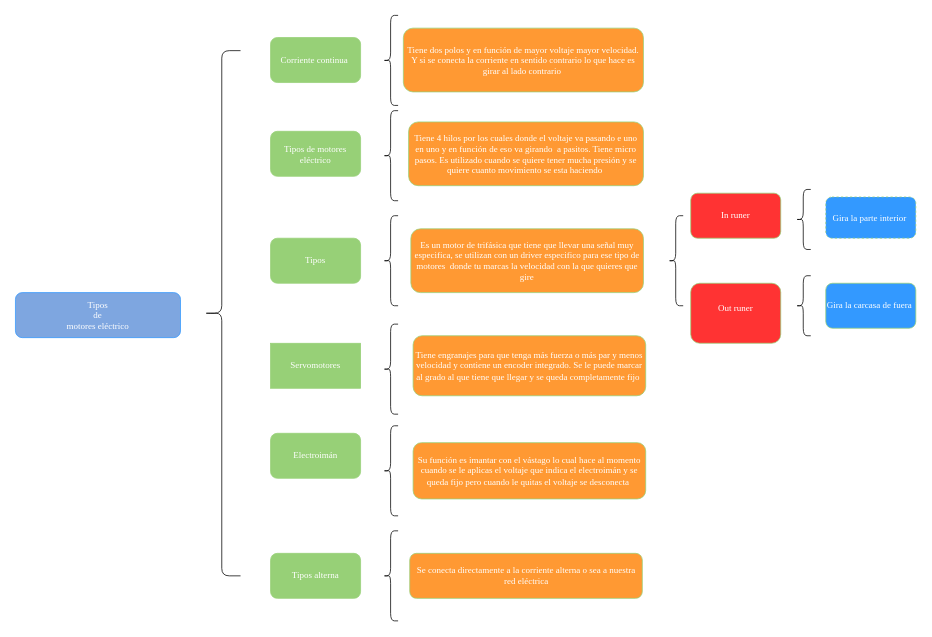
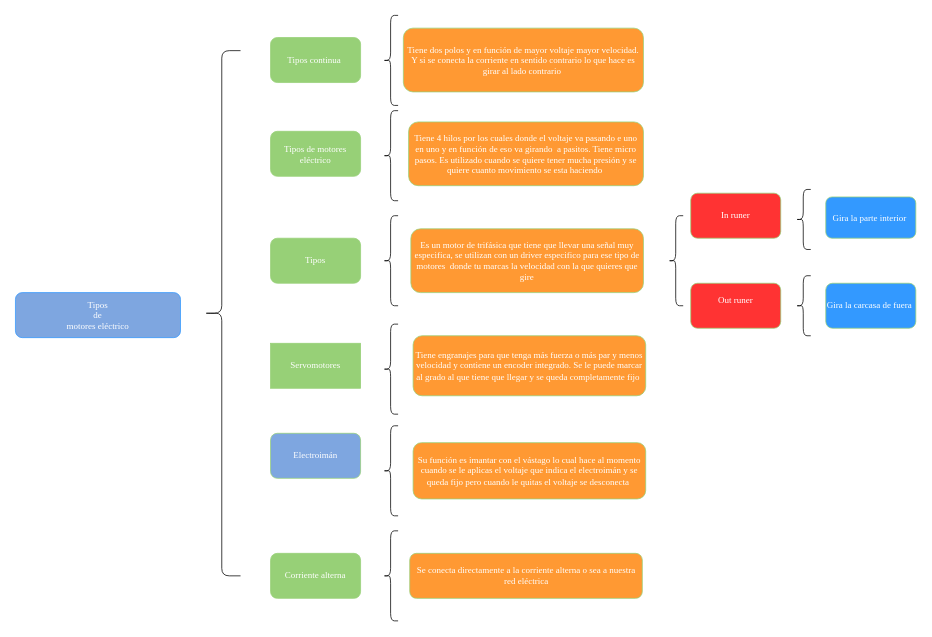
(315, 60) -> (315, 60)
(870, 218) -> (870, 218)
(735, 313) -> (735, 306)
(315, 456) -> (315, 456)
(315, 576) -> (315, 576)
